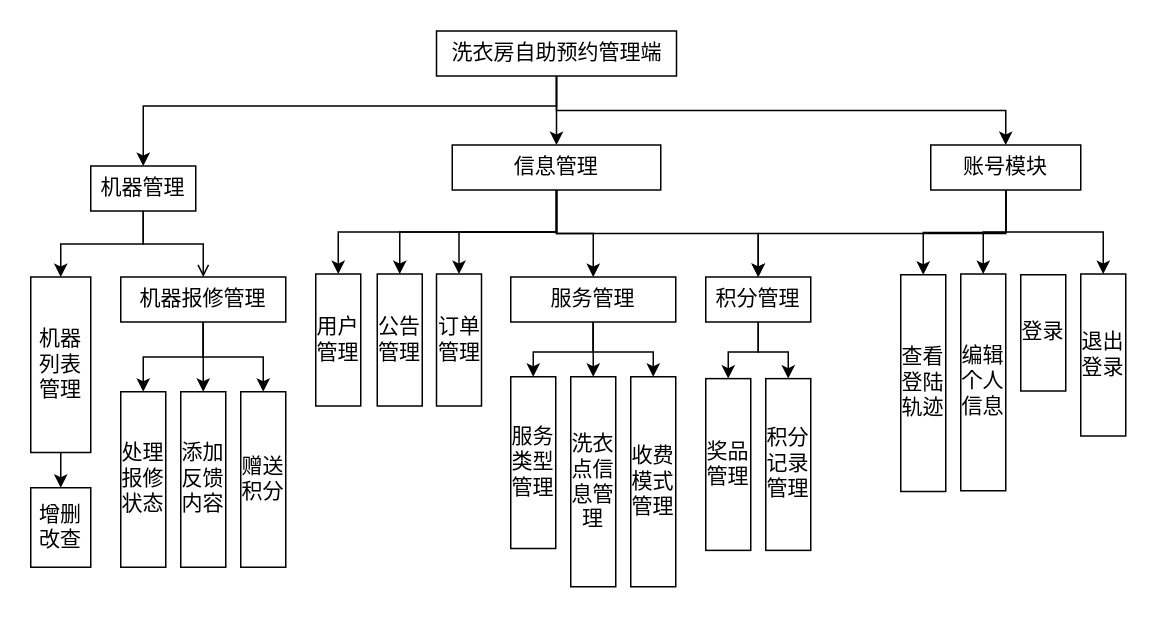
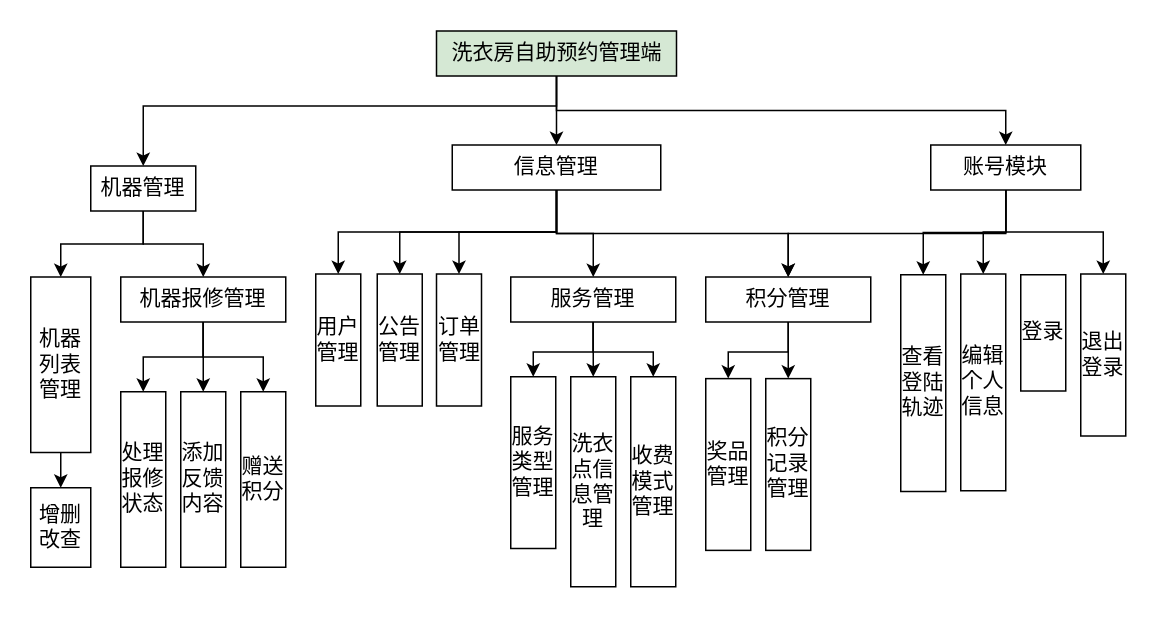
(557, 53) -> (557, 53)
(203, 268) -> (203, 265)
(758, 299) -> (788, 299)
